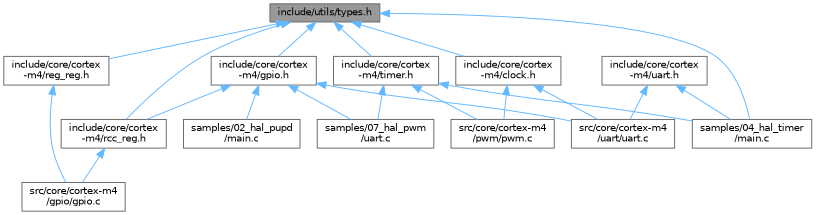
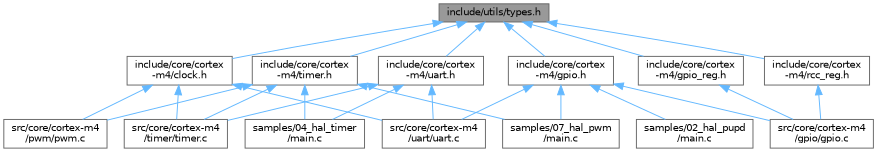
(592, 24) -> (462, 42)
(56, 71) -> (691, 71)
(184, 104) -> (696, 103)
none -> (176, 134)
(376, 134) -> (561, 134)
